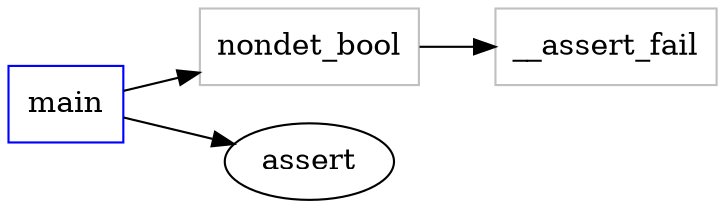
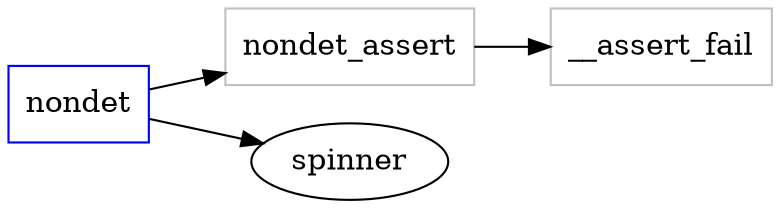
(309, 47) -> (350, 47)
(66, 104) -> (79, 104)
(309, 162) -> (350, 162)
